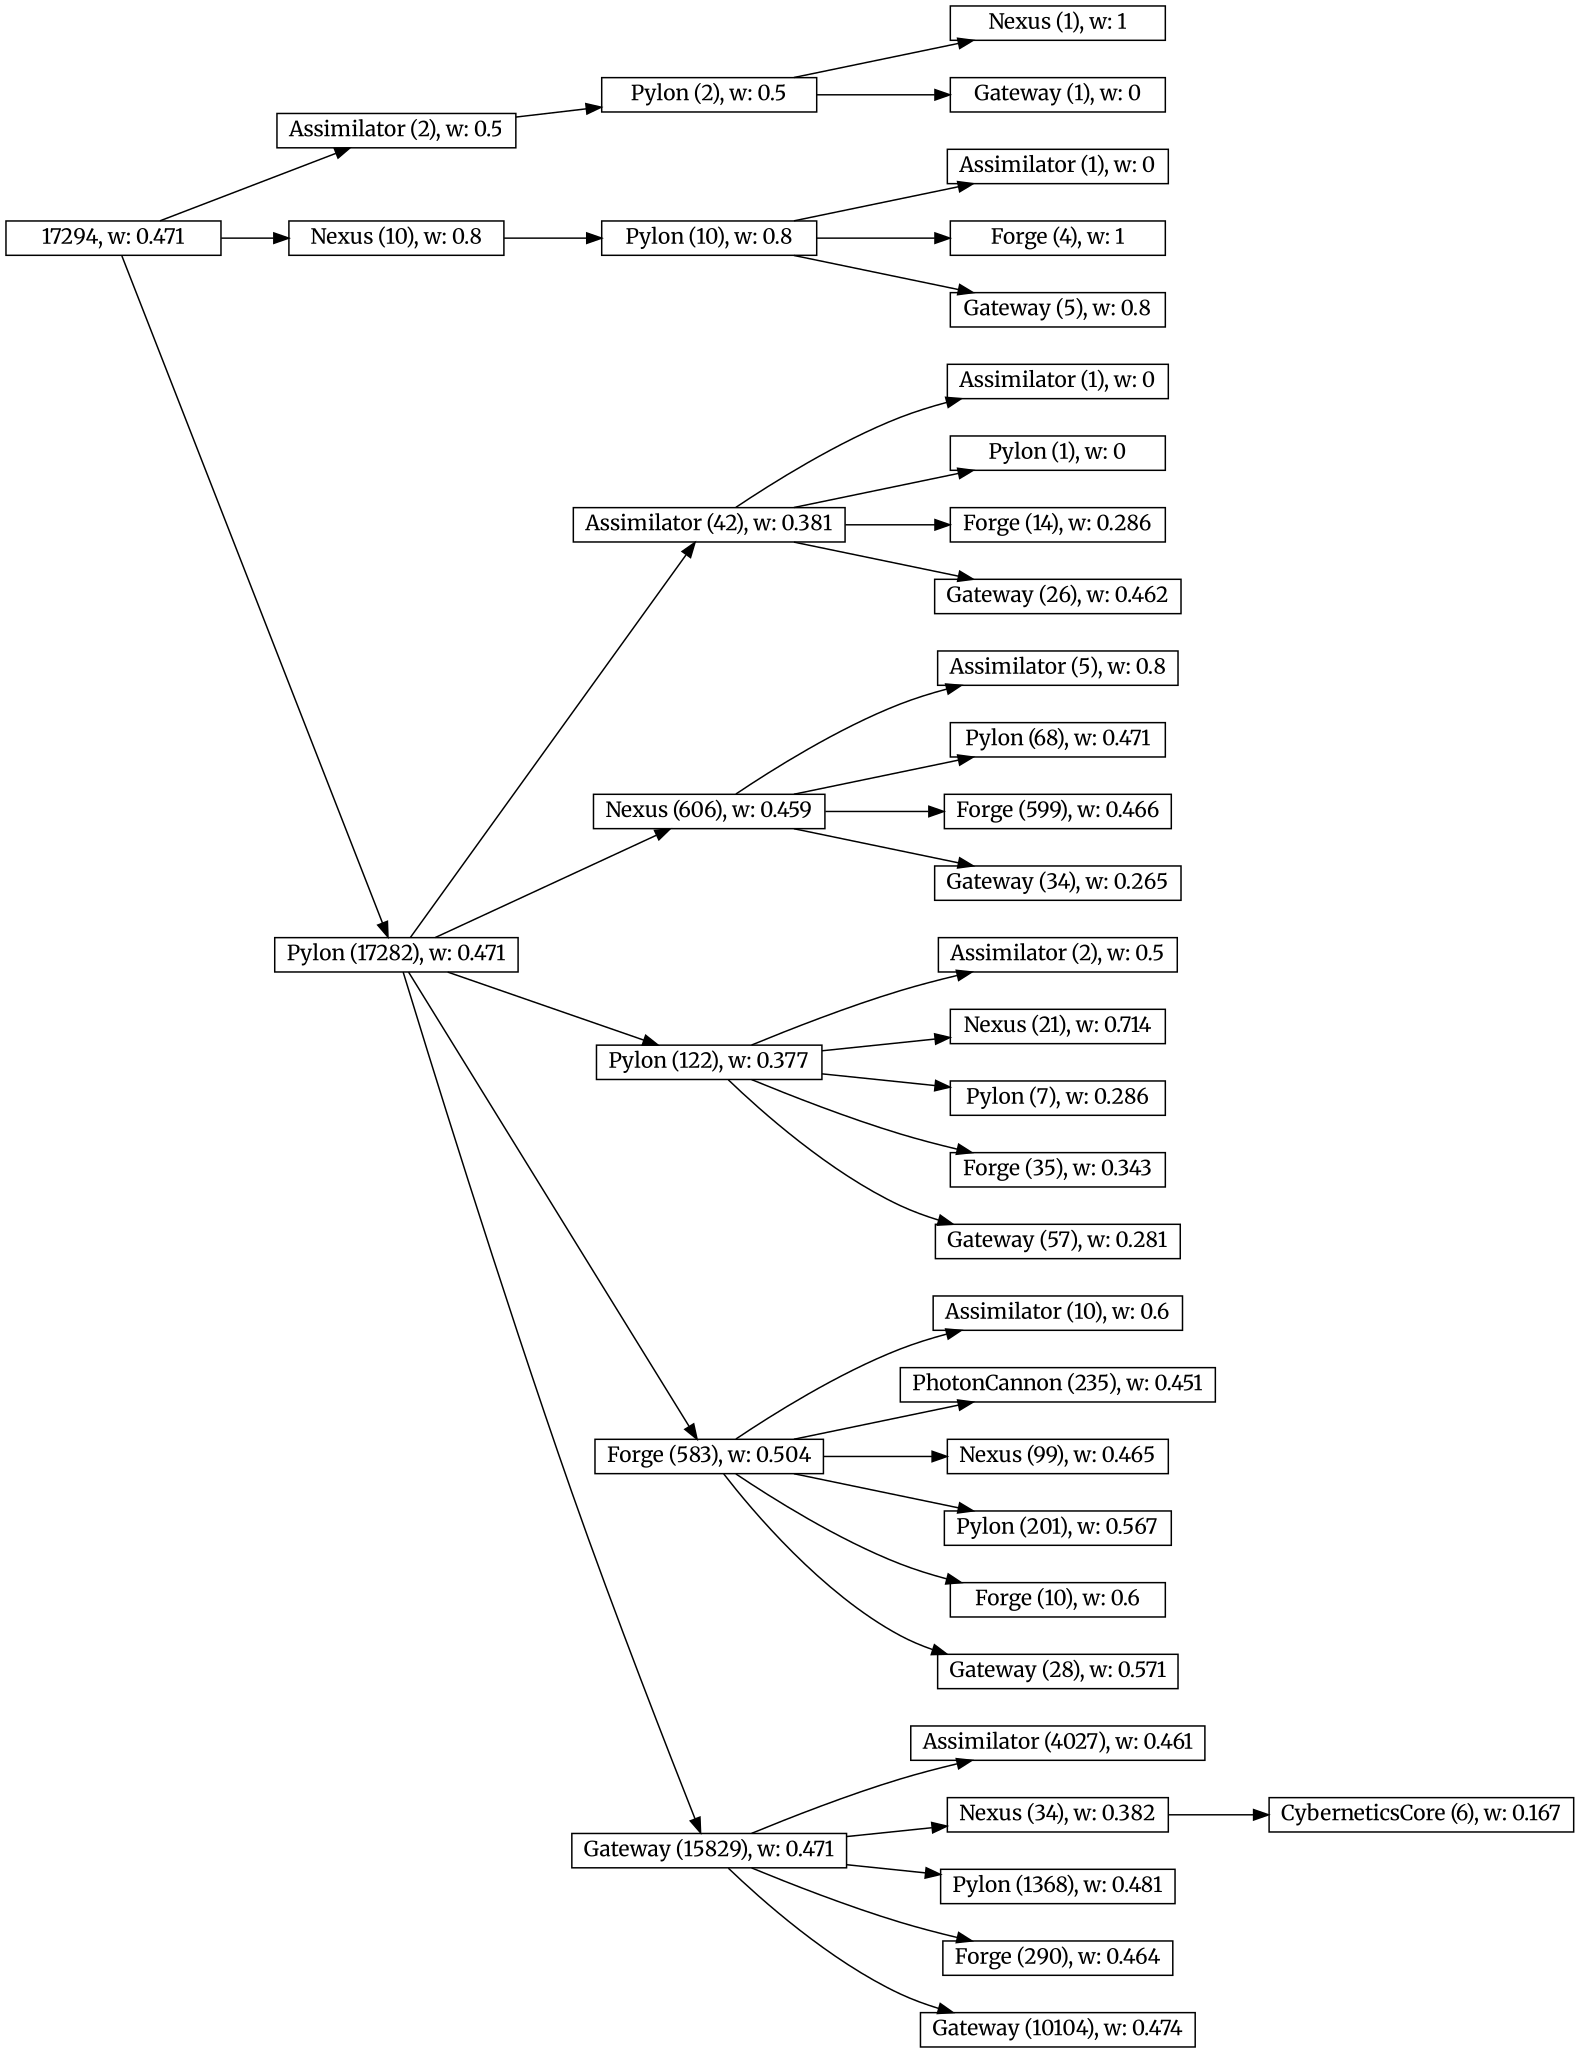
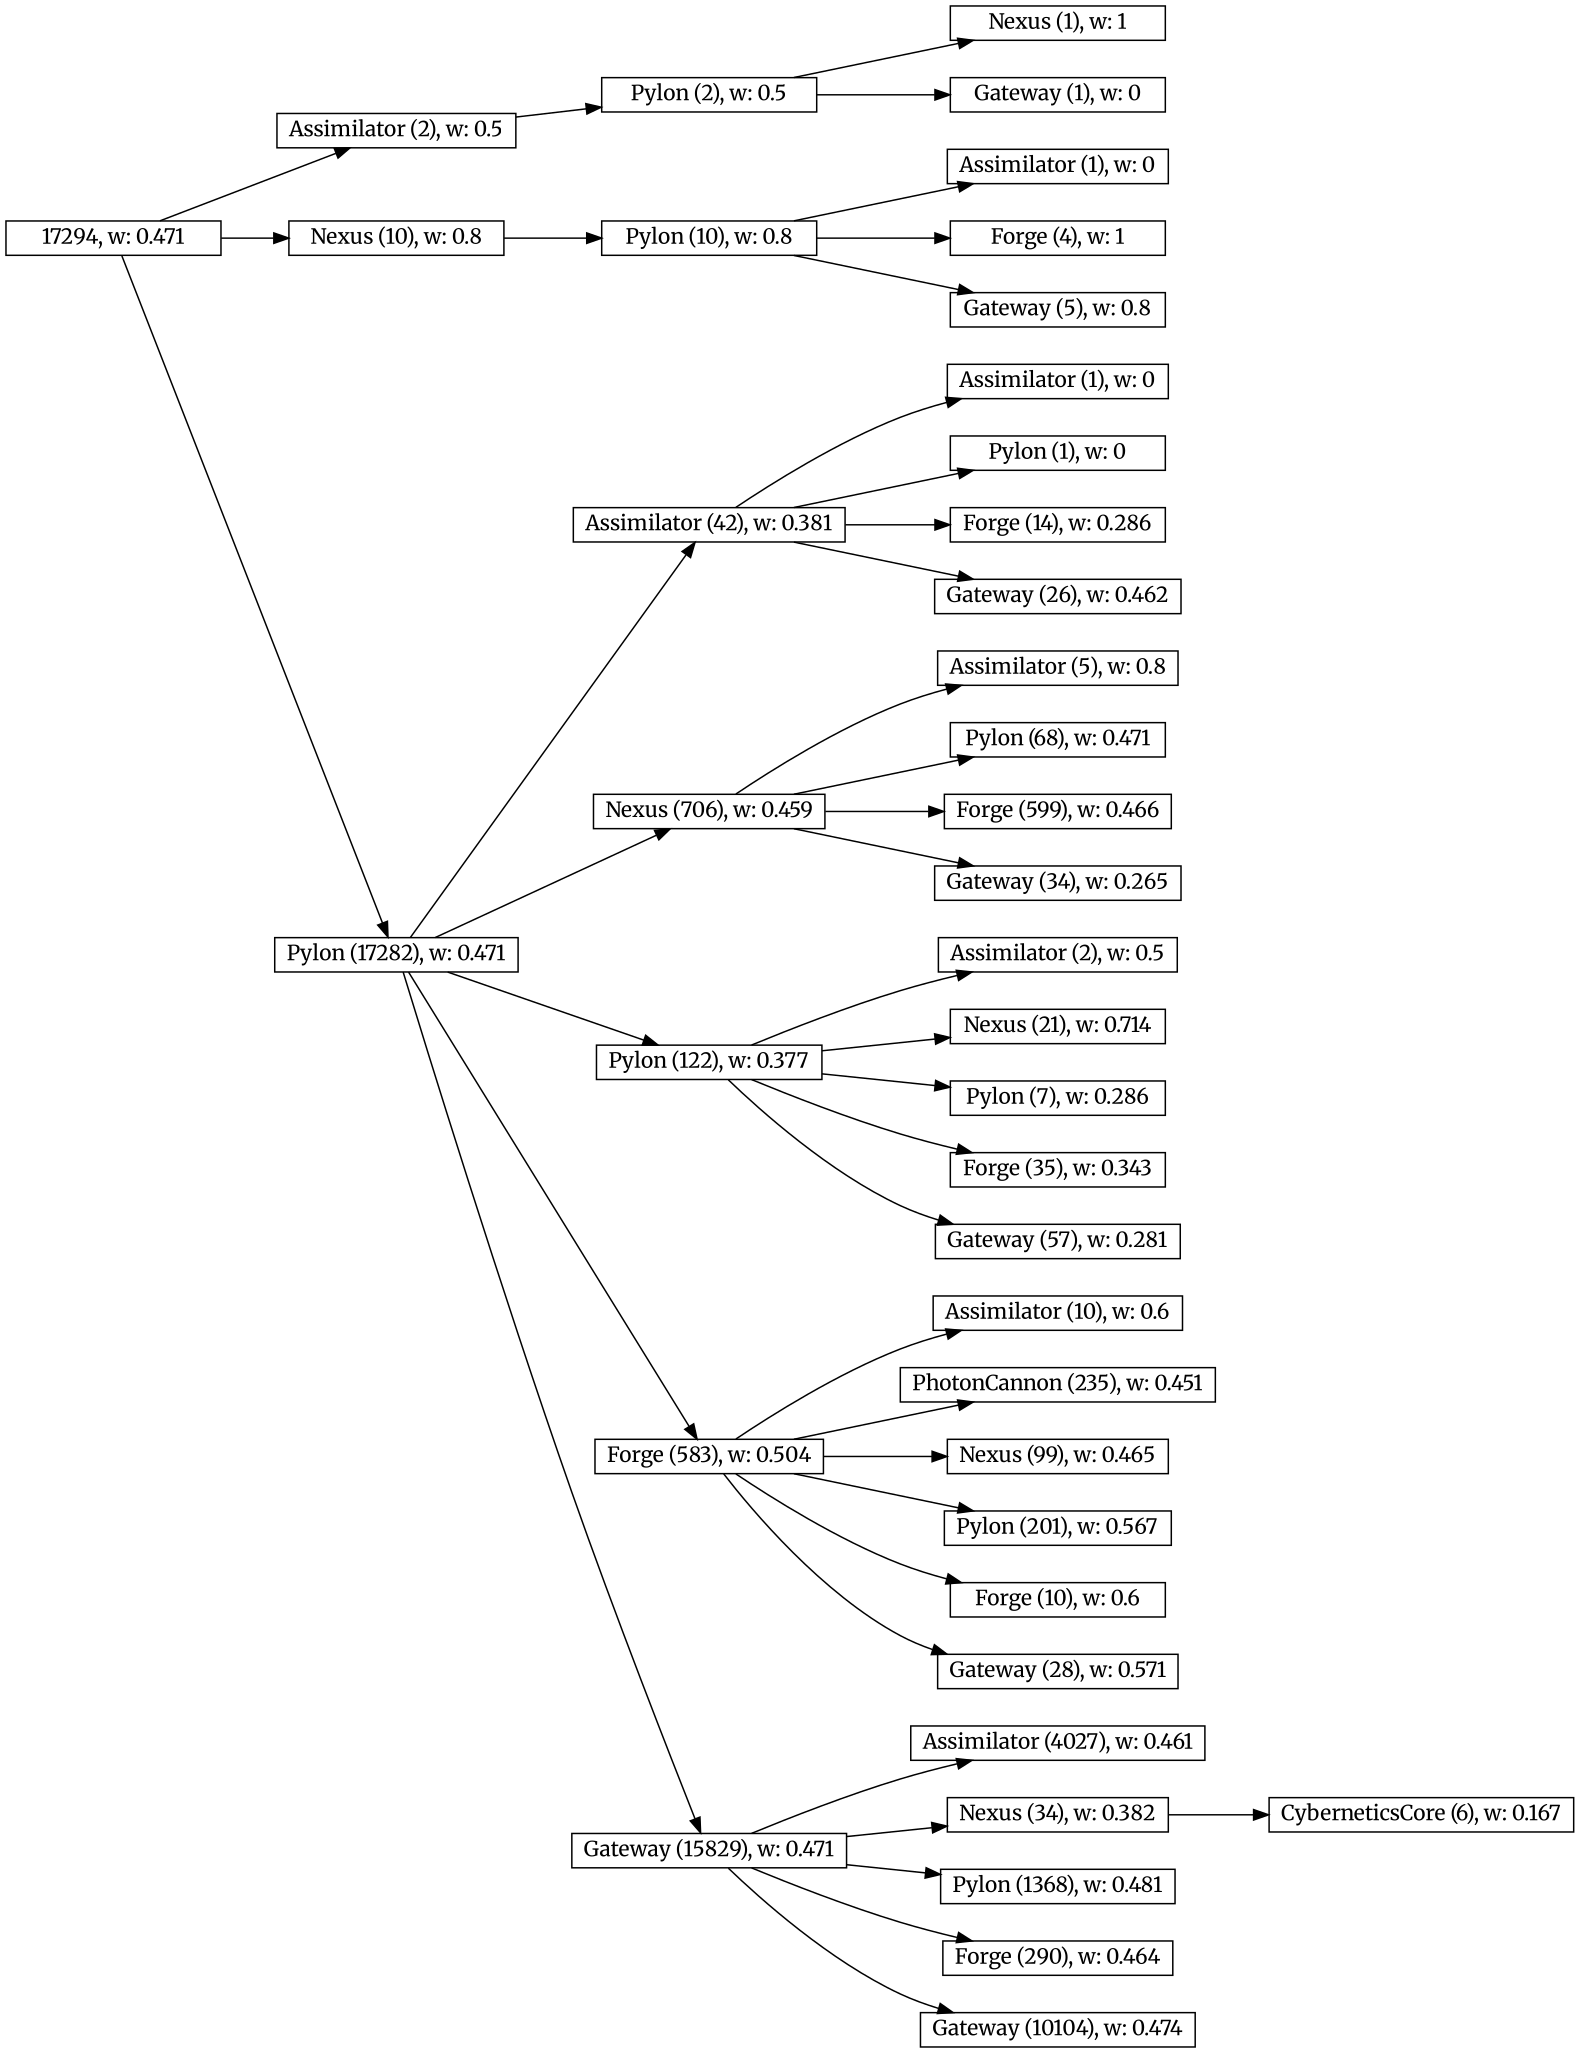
(709, 811) -> (709, 811)
